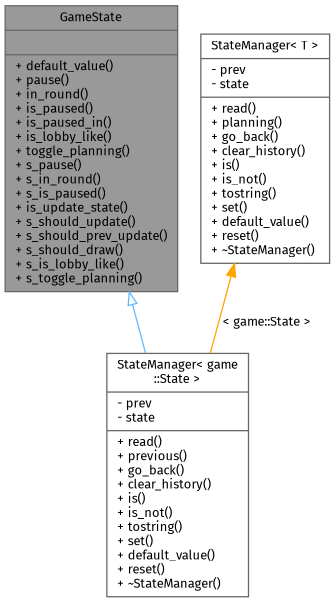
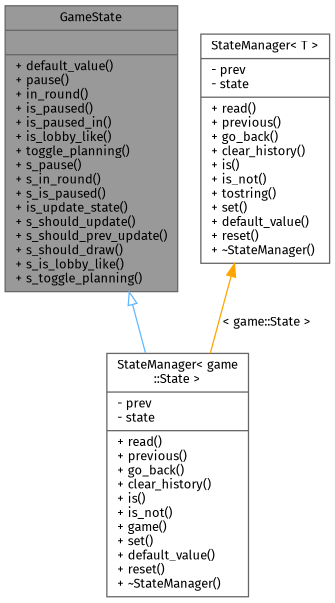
(247, 123) -> (247, 123)
(150, 527) -> (142, 527)
